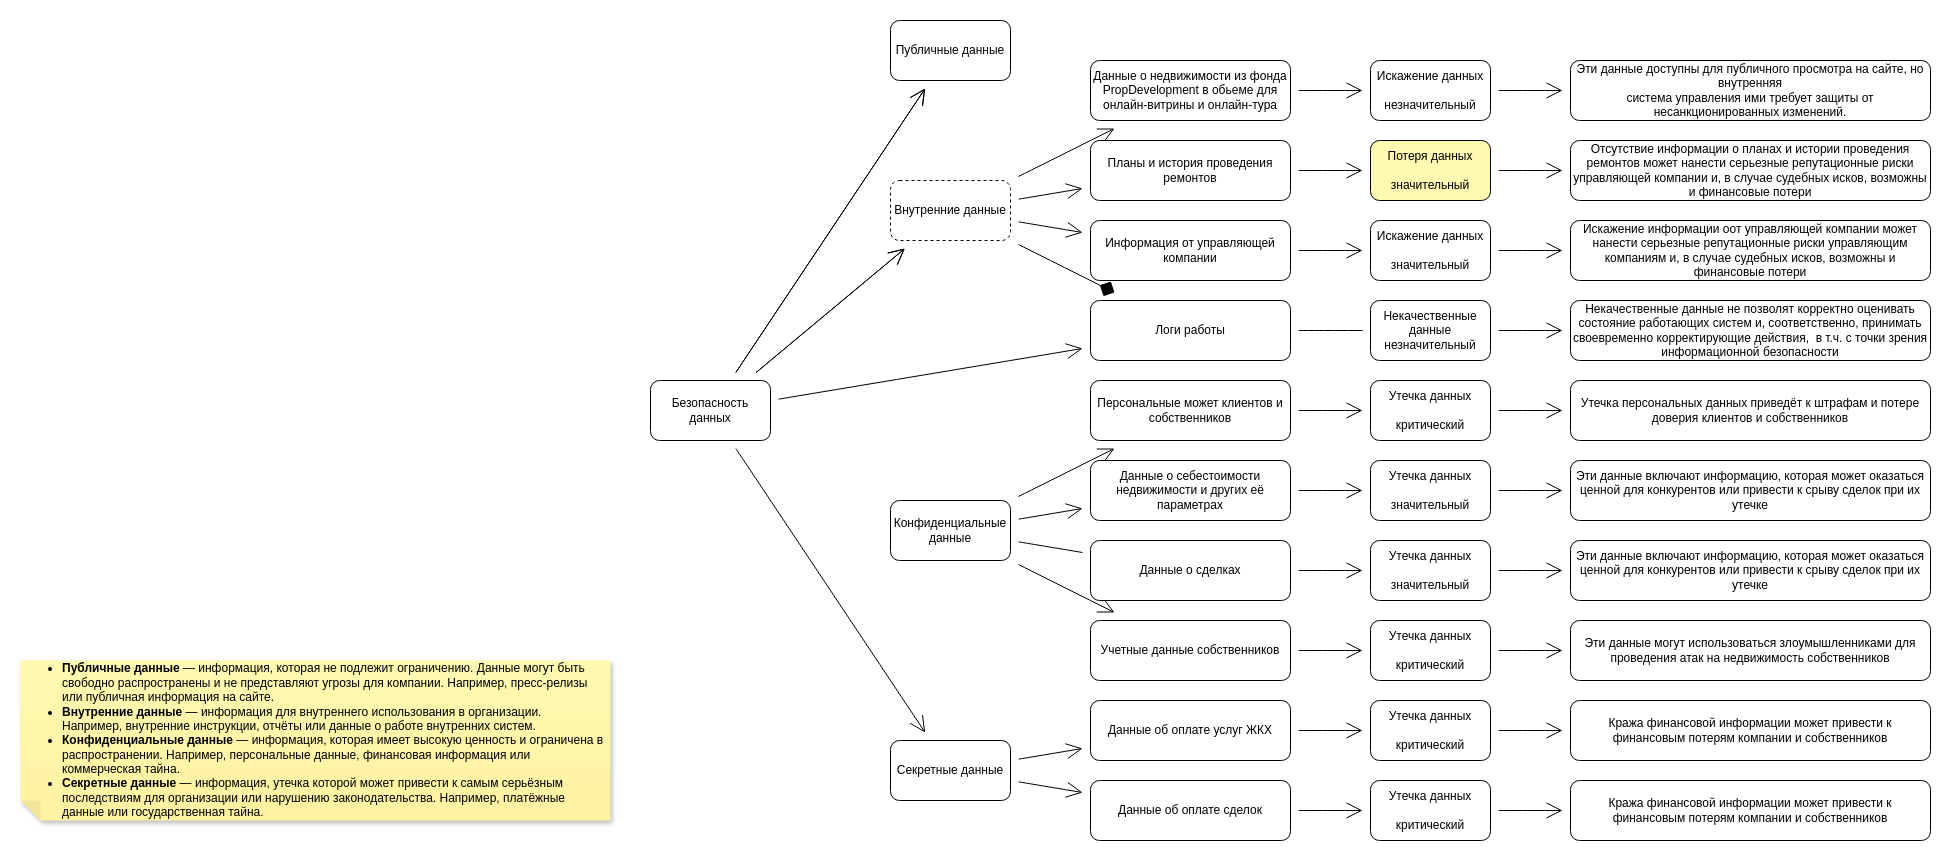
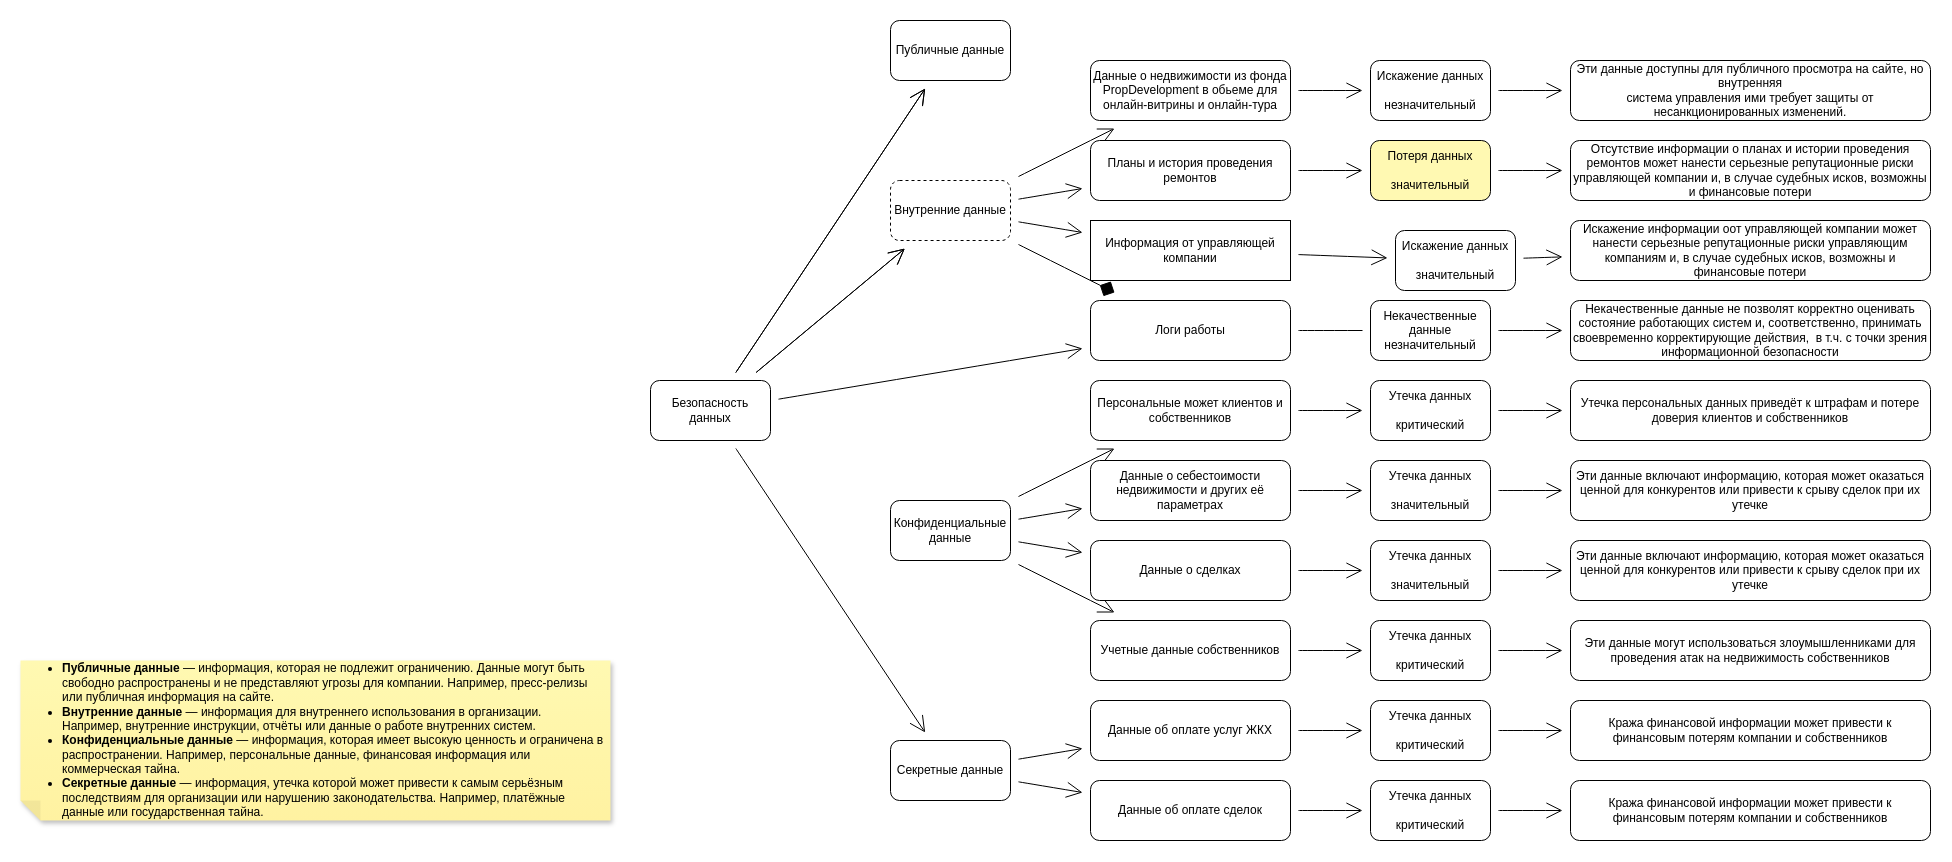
(1191, 251) -> (1191, 251)
(1431, 251) -> (1456, 261)
(1078, 552) -> (1077, 552)
